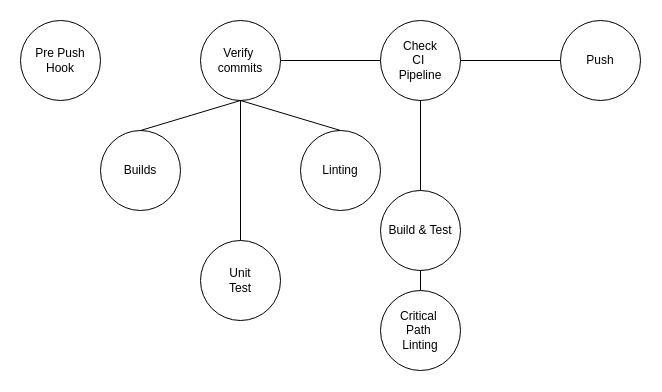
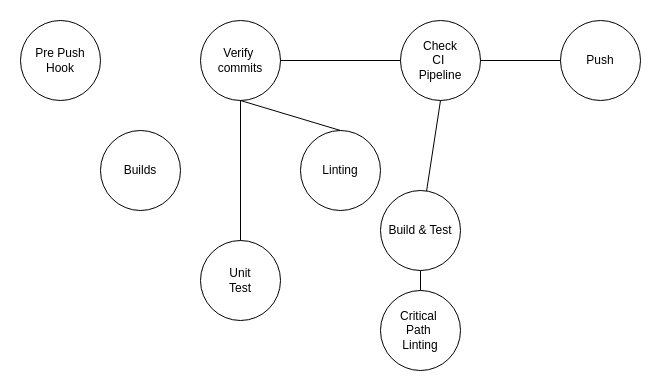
(421, 61) -> (441, 61)
(189, 116) -> none
